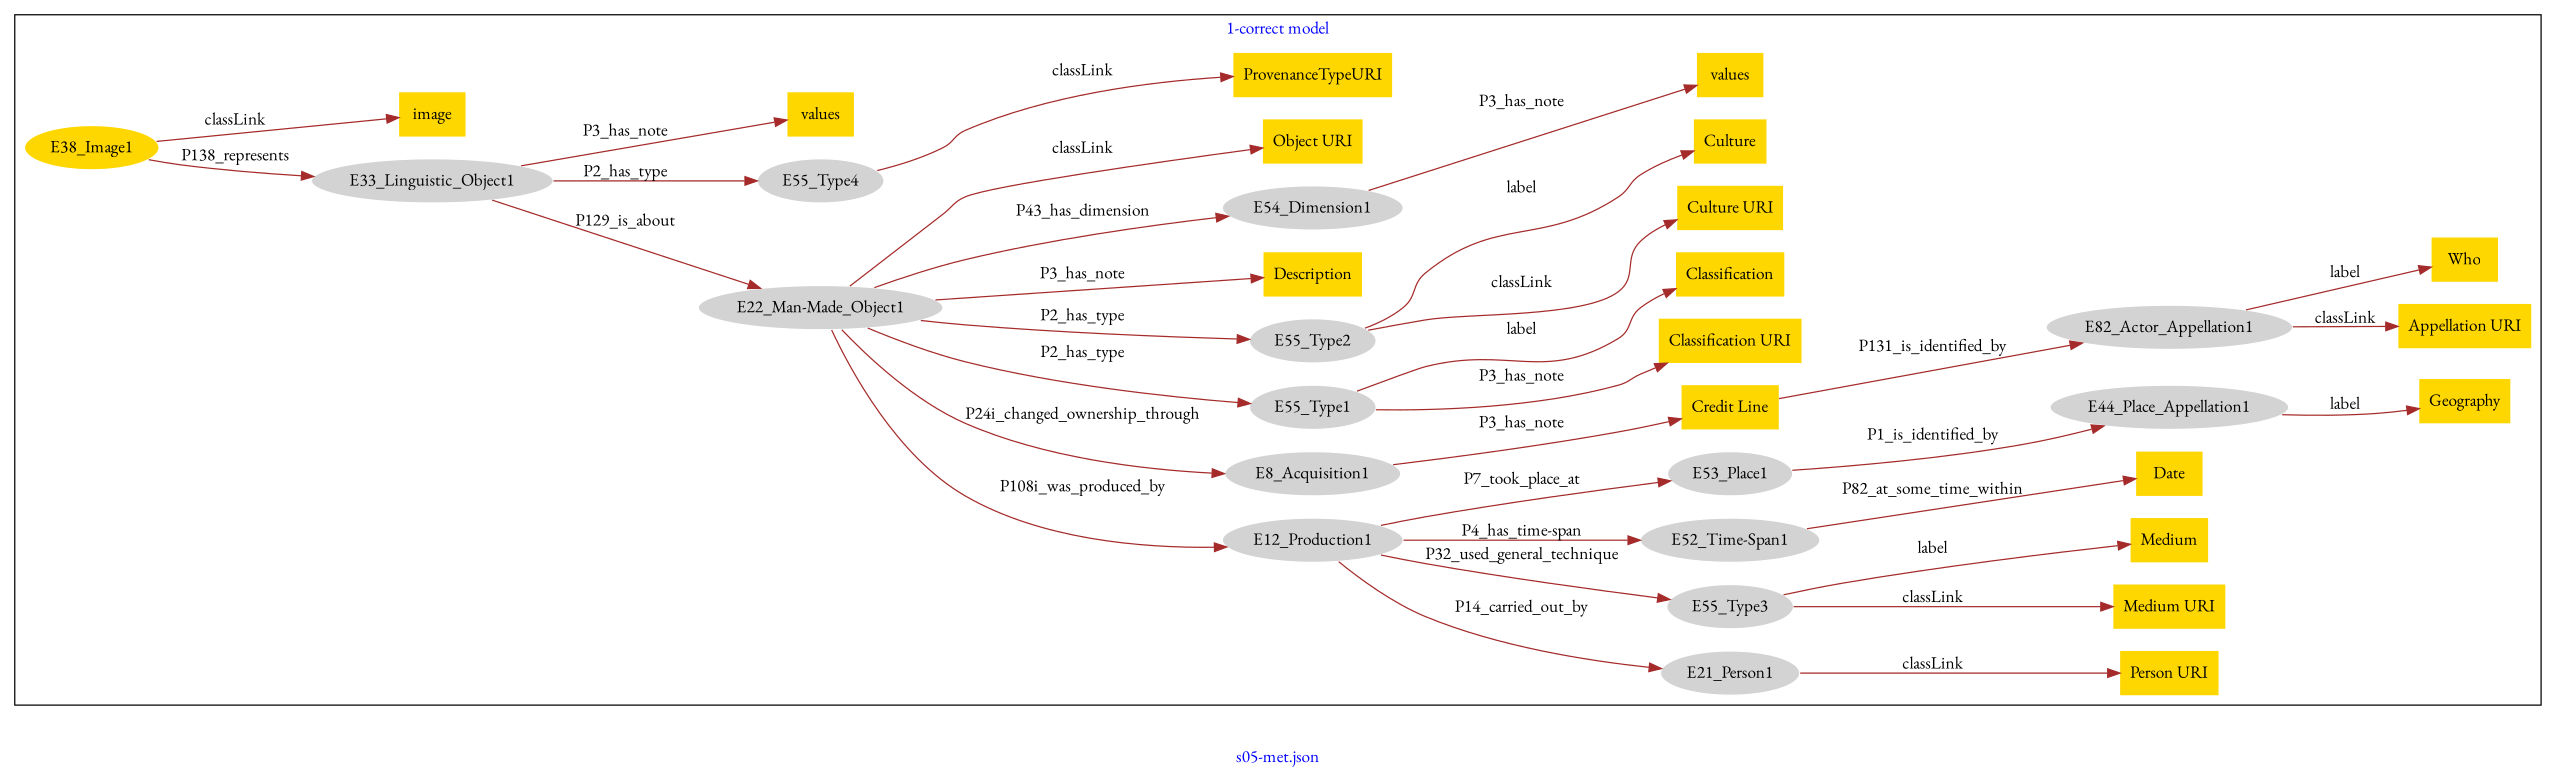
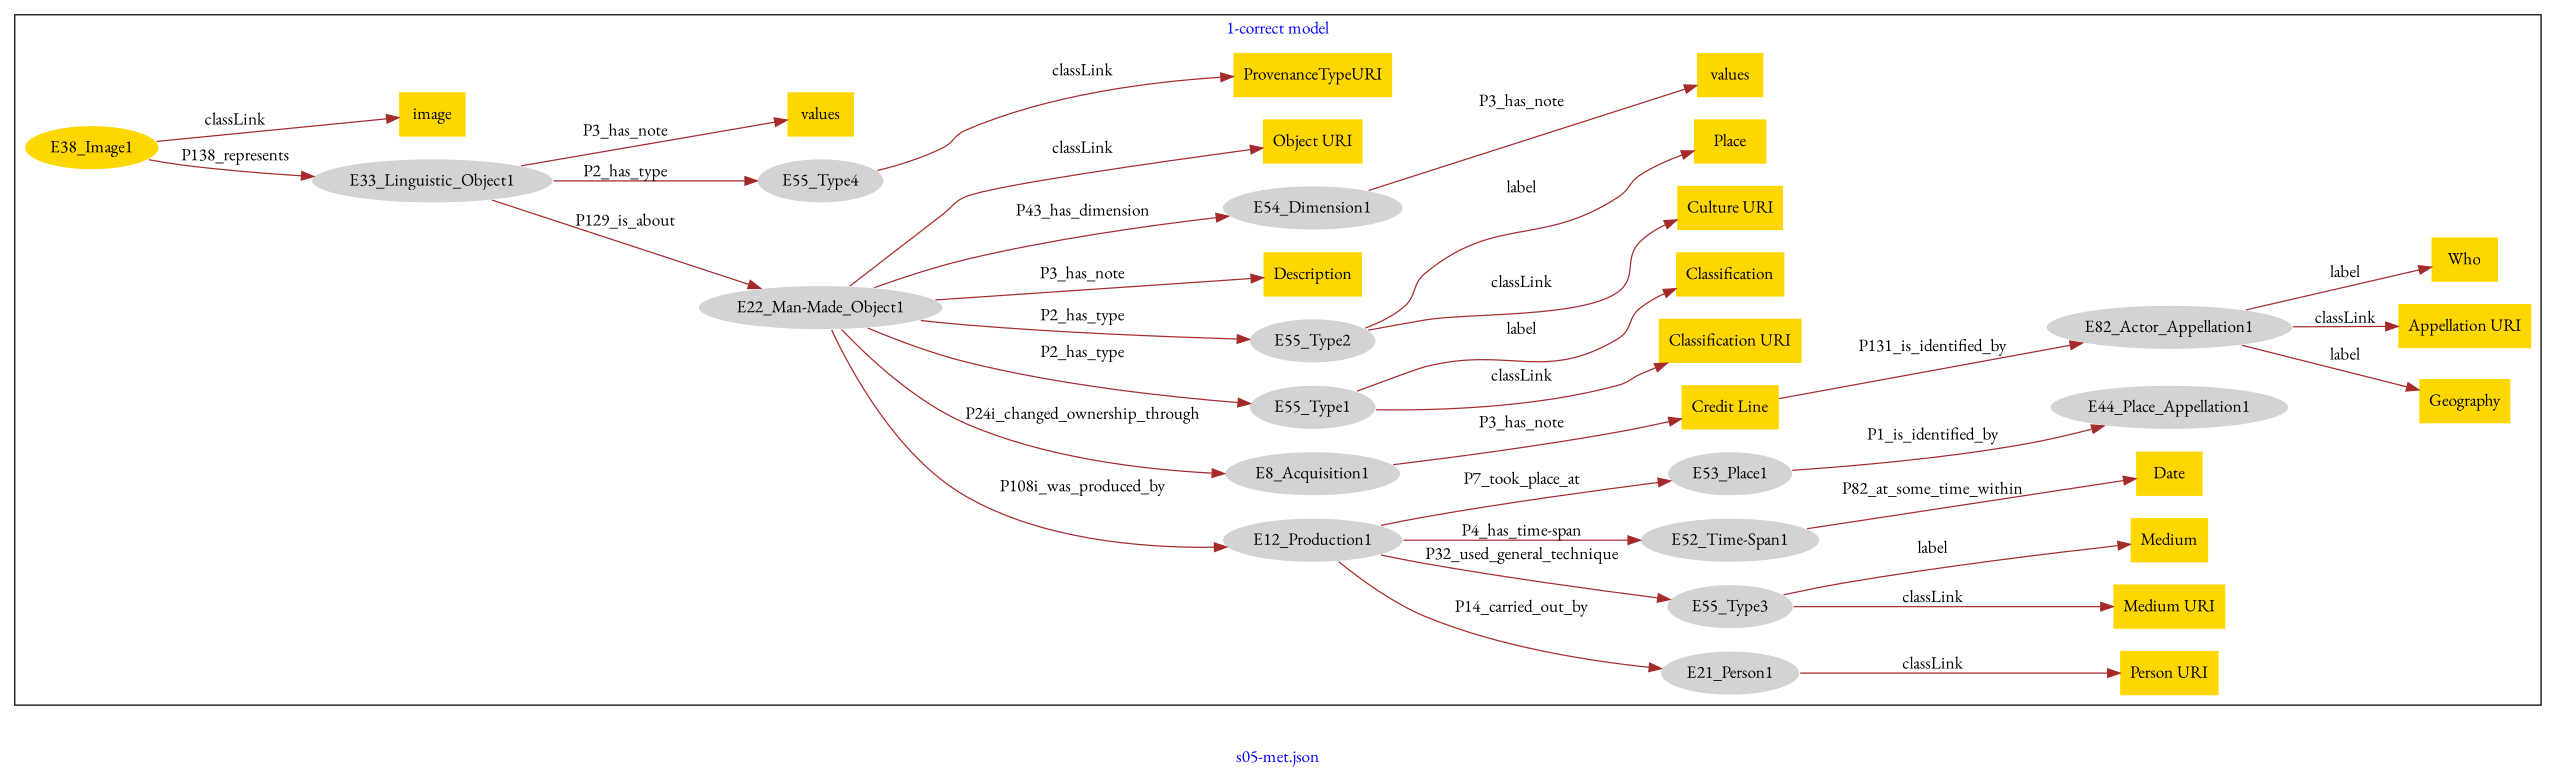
(1730, 142) -> (1730, 142)
(1522, 376) -> (1522, 376)
(2345, 415) -> (2324, 366)
